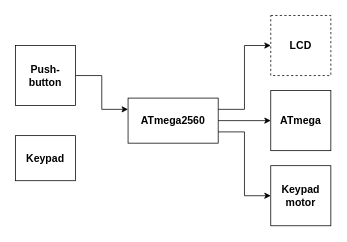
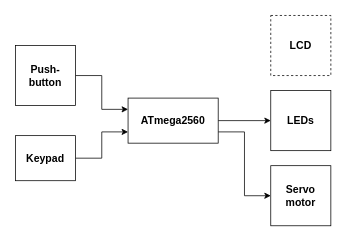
(244, 80) -> none
(300, 120) -> (300, 120)
none -> (102, 158)
(300, 195) -> (300, 195)
